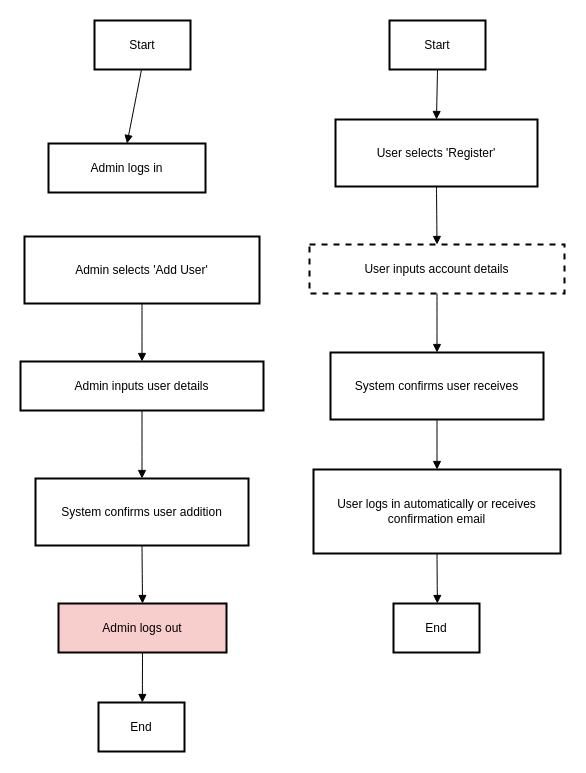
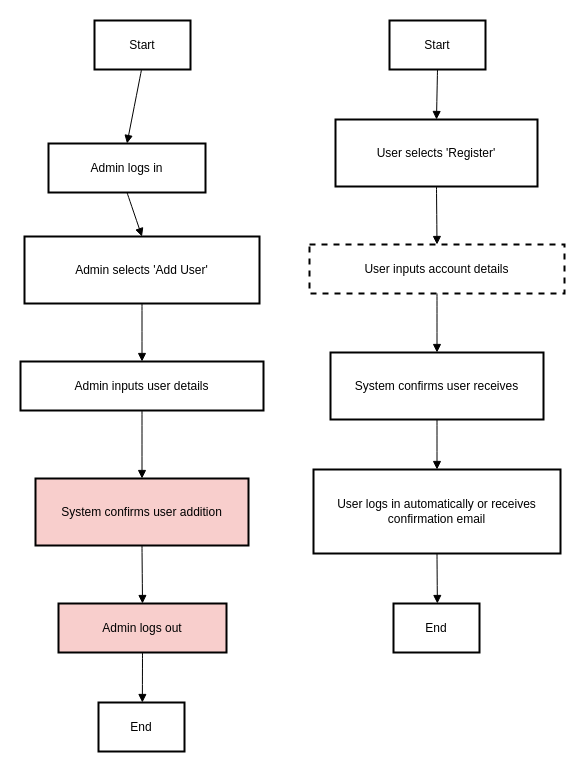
none -> (133, 211)
(142, 512) -> (142, 512)
